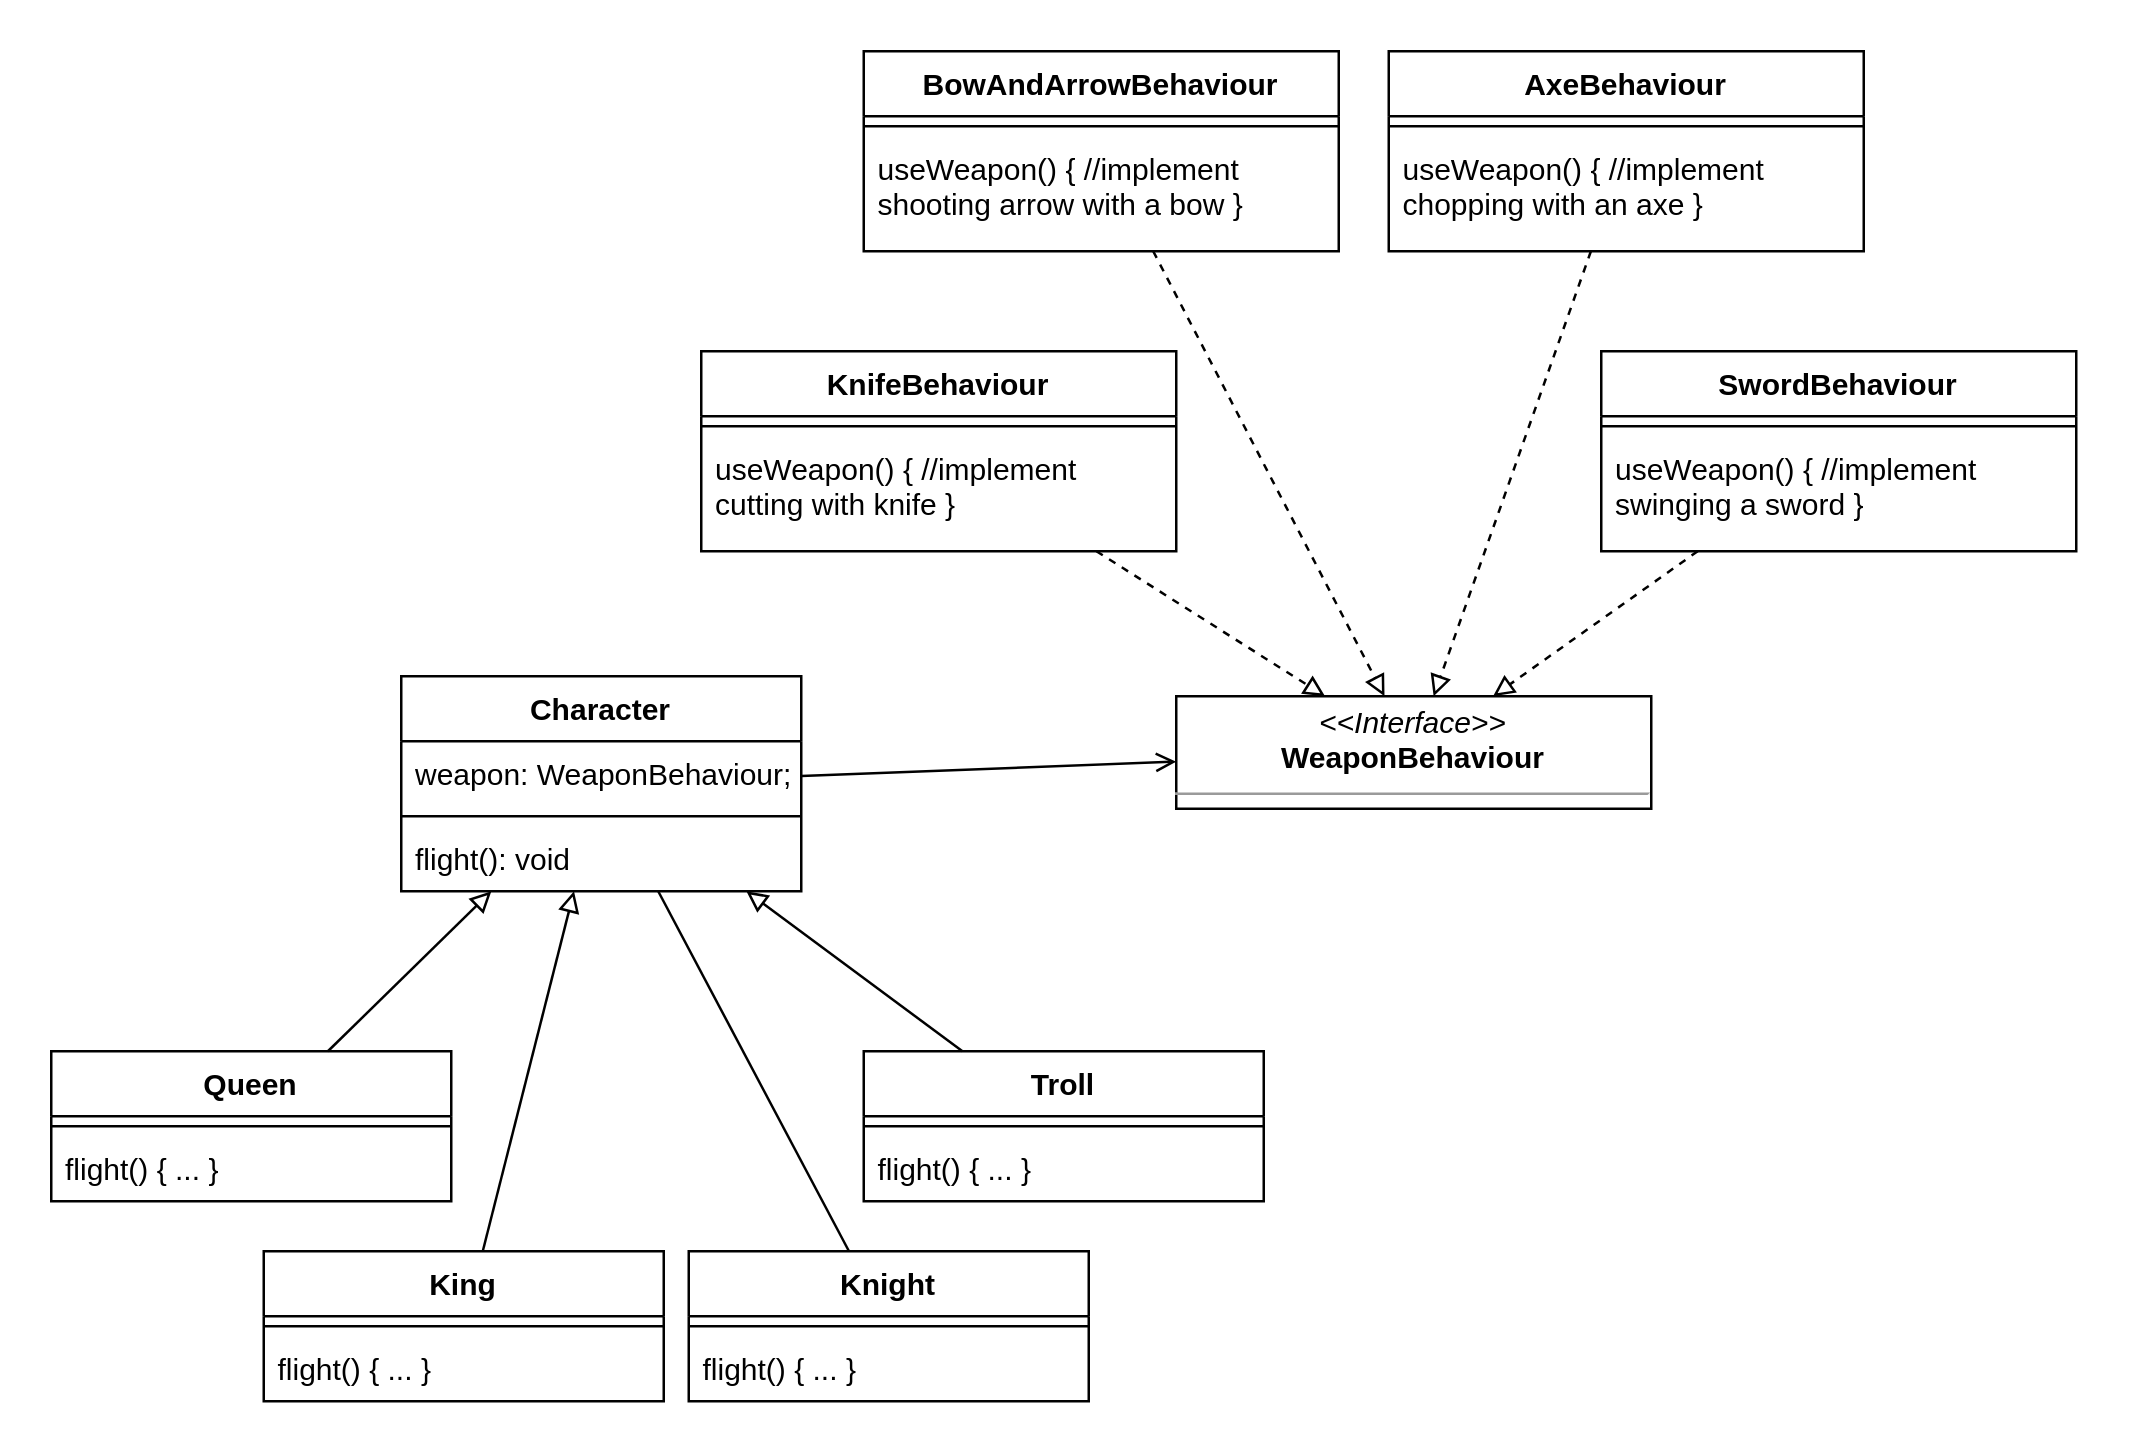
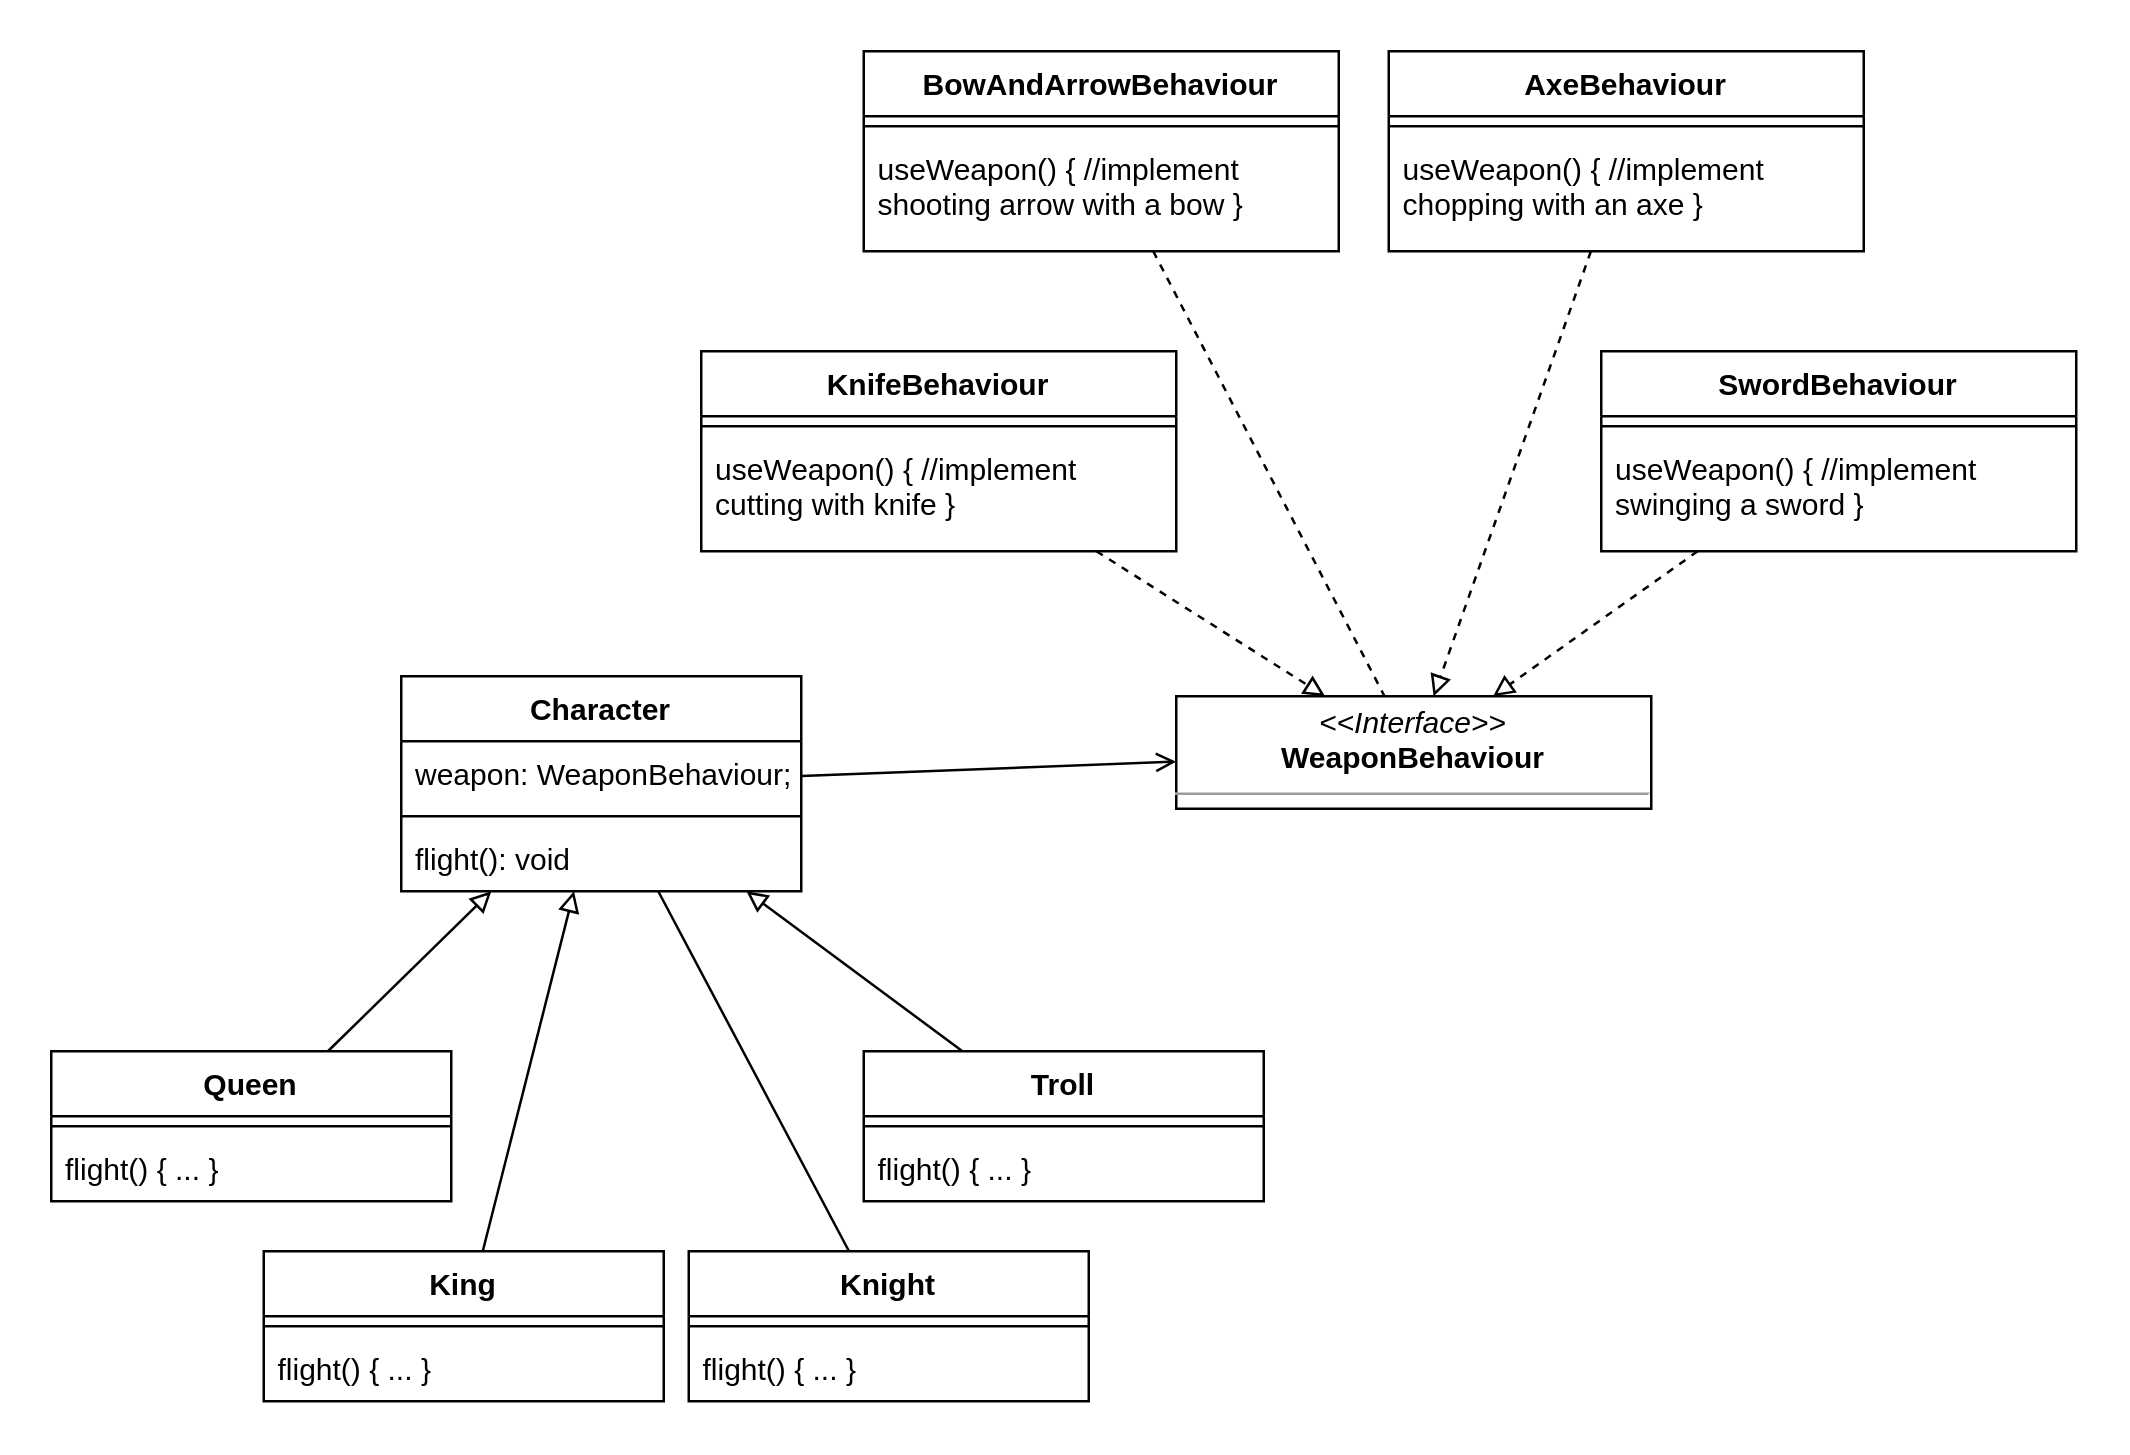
(1374, 676) -> (1379, 685)
